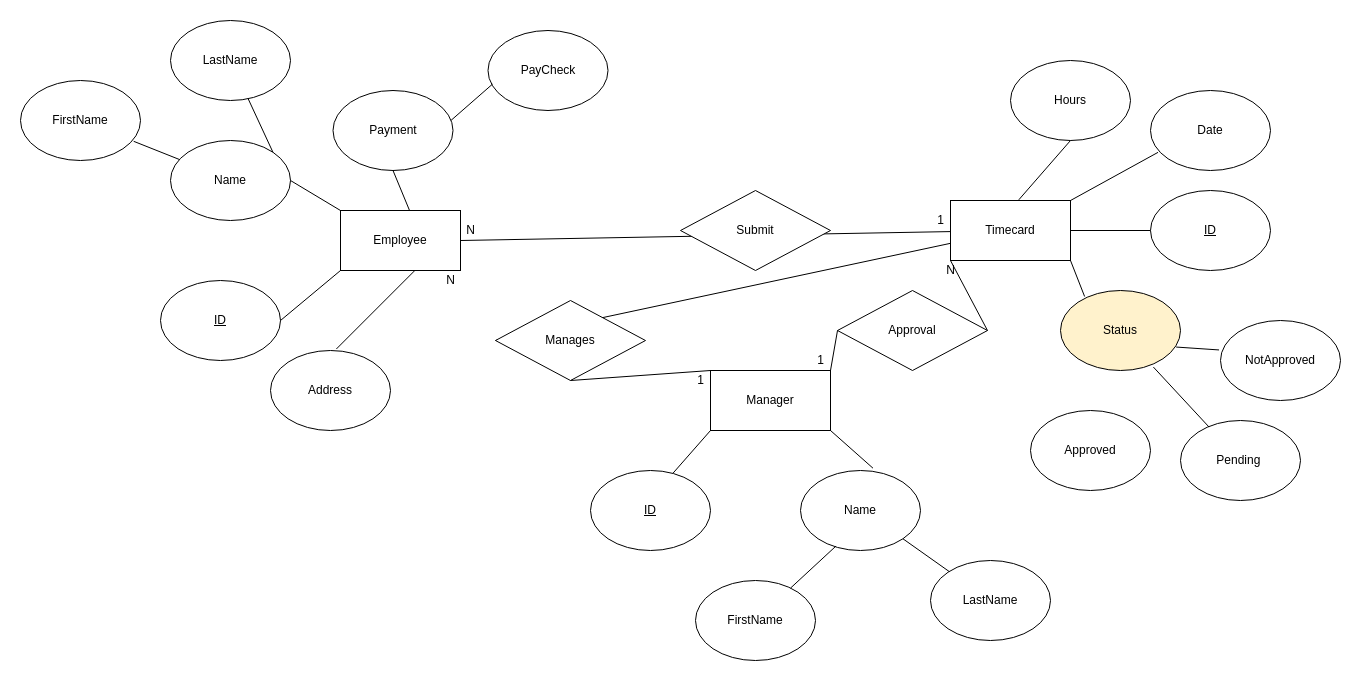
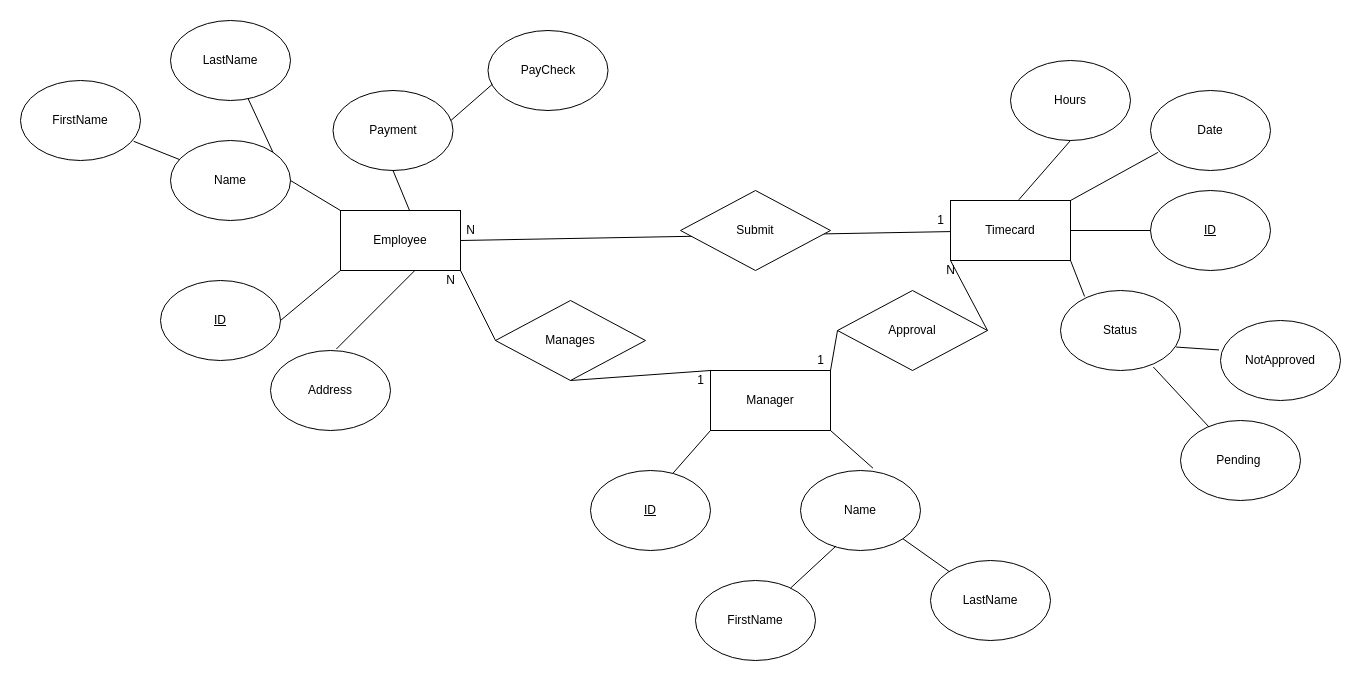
(775, 281) -> (478, 306)
(1121, 331) -> (1121, 331)
(1091, 451) -> none
